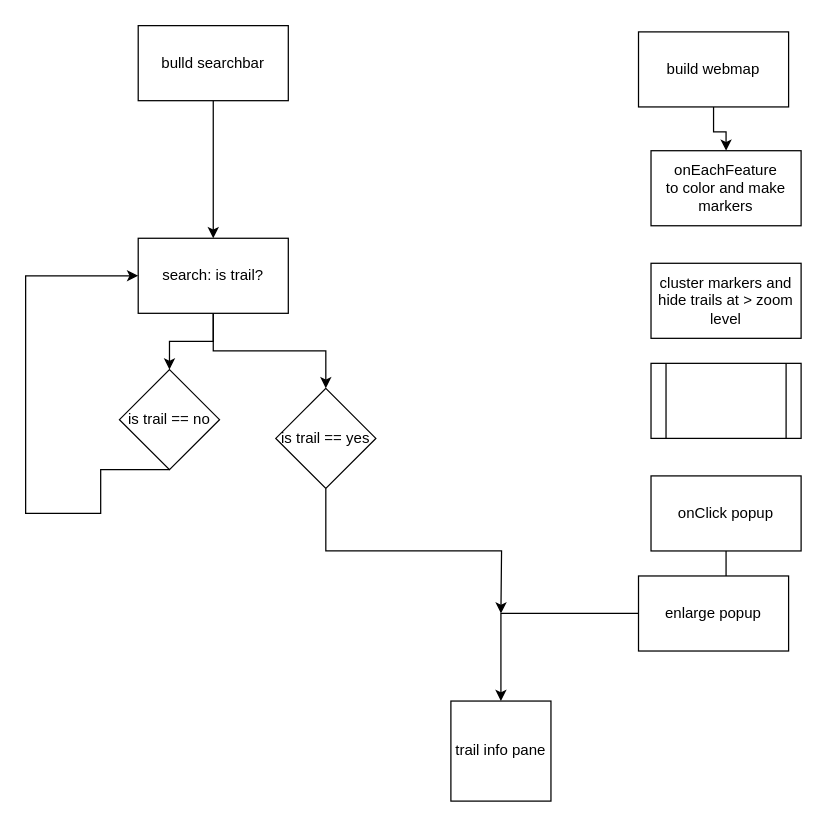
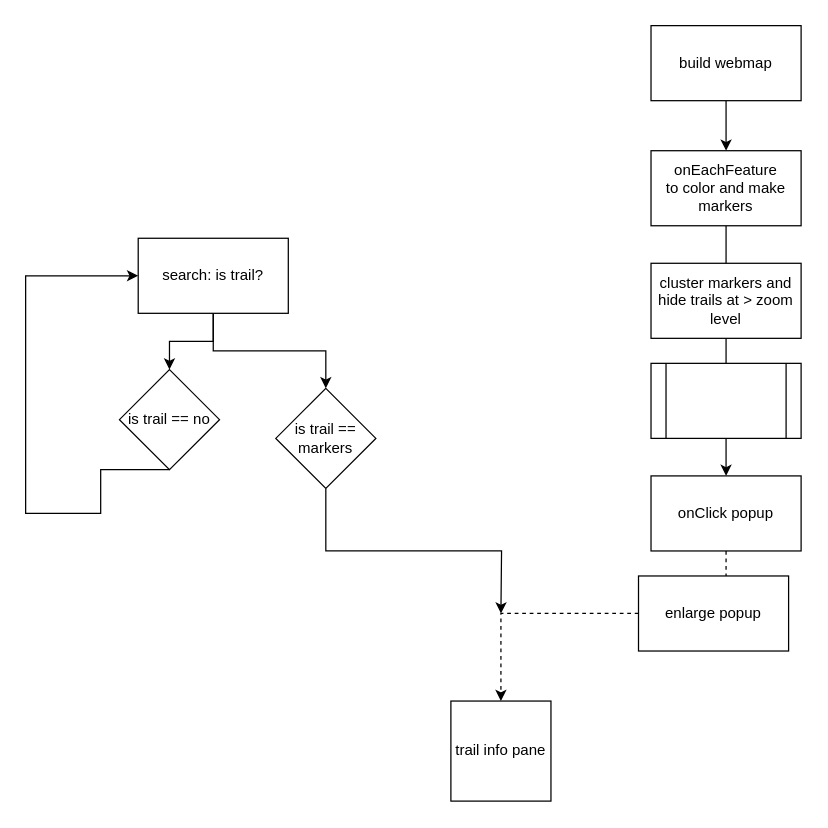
(213, 63) -> none
(713, 69) -> (726, 63)
(213, 165) -> none
none -> (726, 244)
(326, 438) -> (326, 438)
(529, 613) -> (529, 613)
